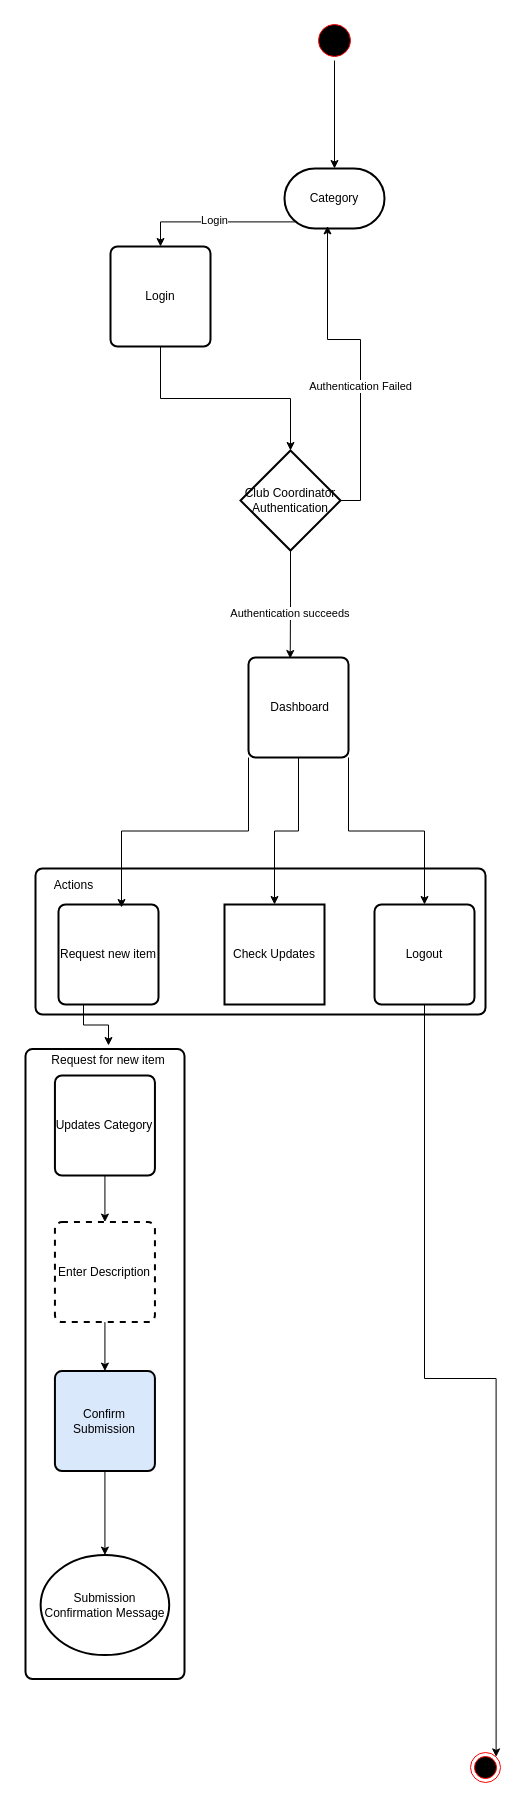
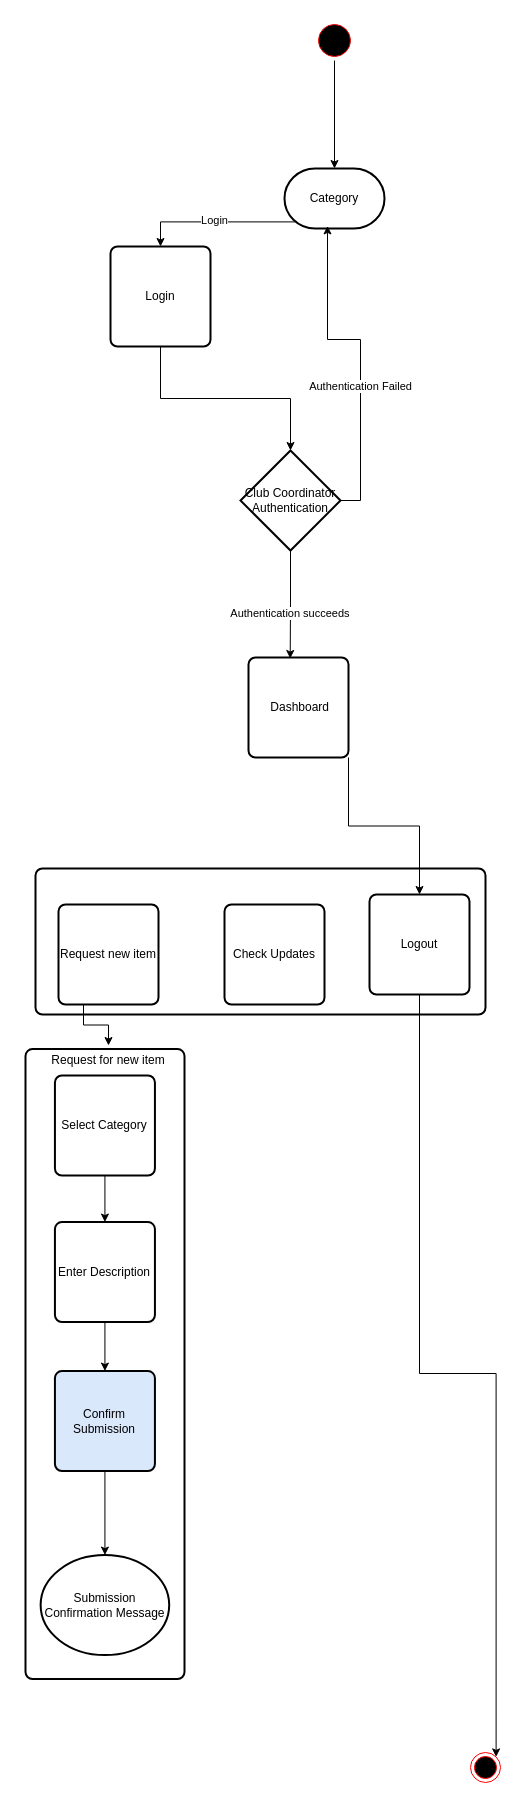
(187, 831) -> none
(290, 831) -> none
(73, 886) -> none
(275, 955) -> (275, 955)
(425, 955) -> (420, 945)
(105, 1126) -> (105, 1126)
(105, 1272) -> (105, 1272)
